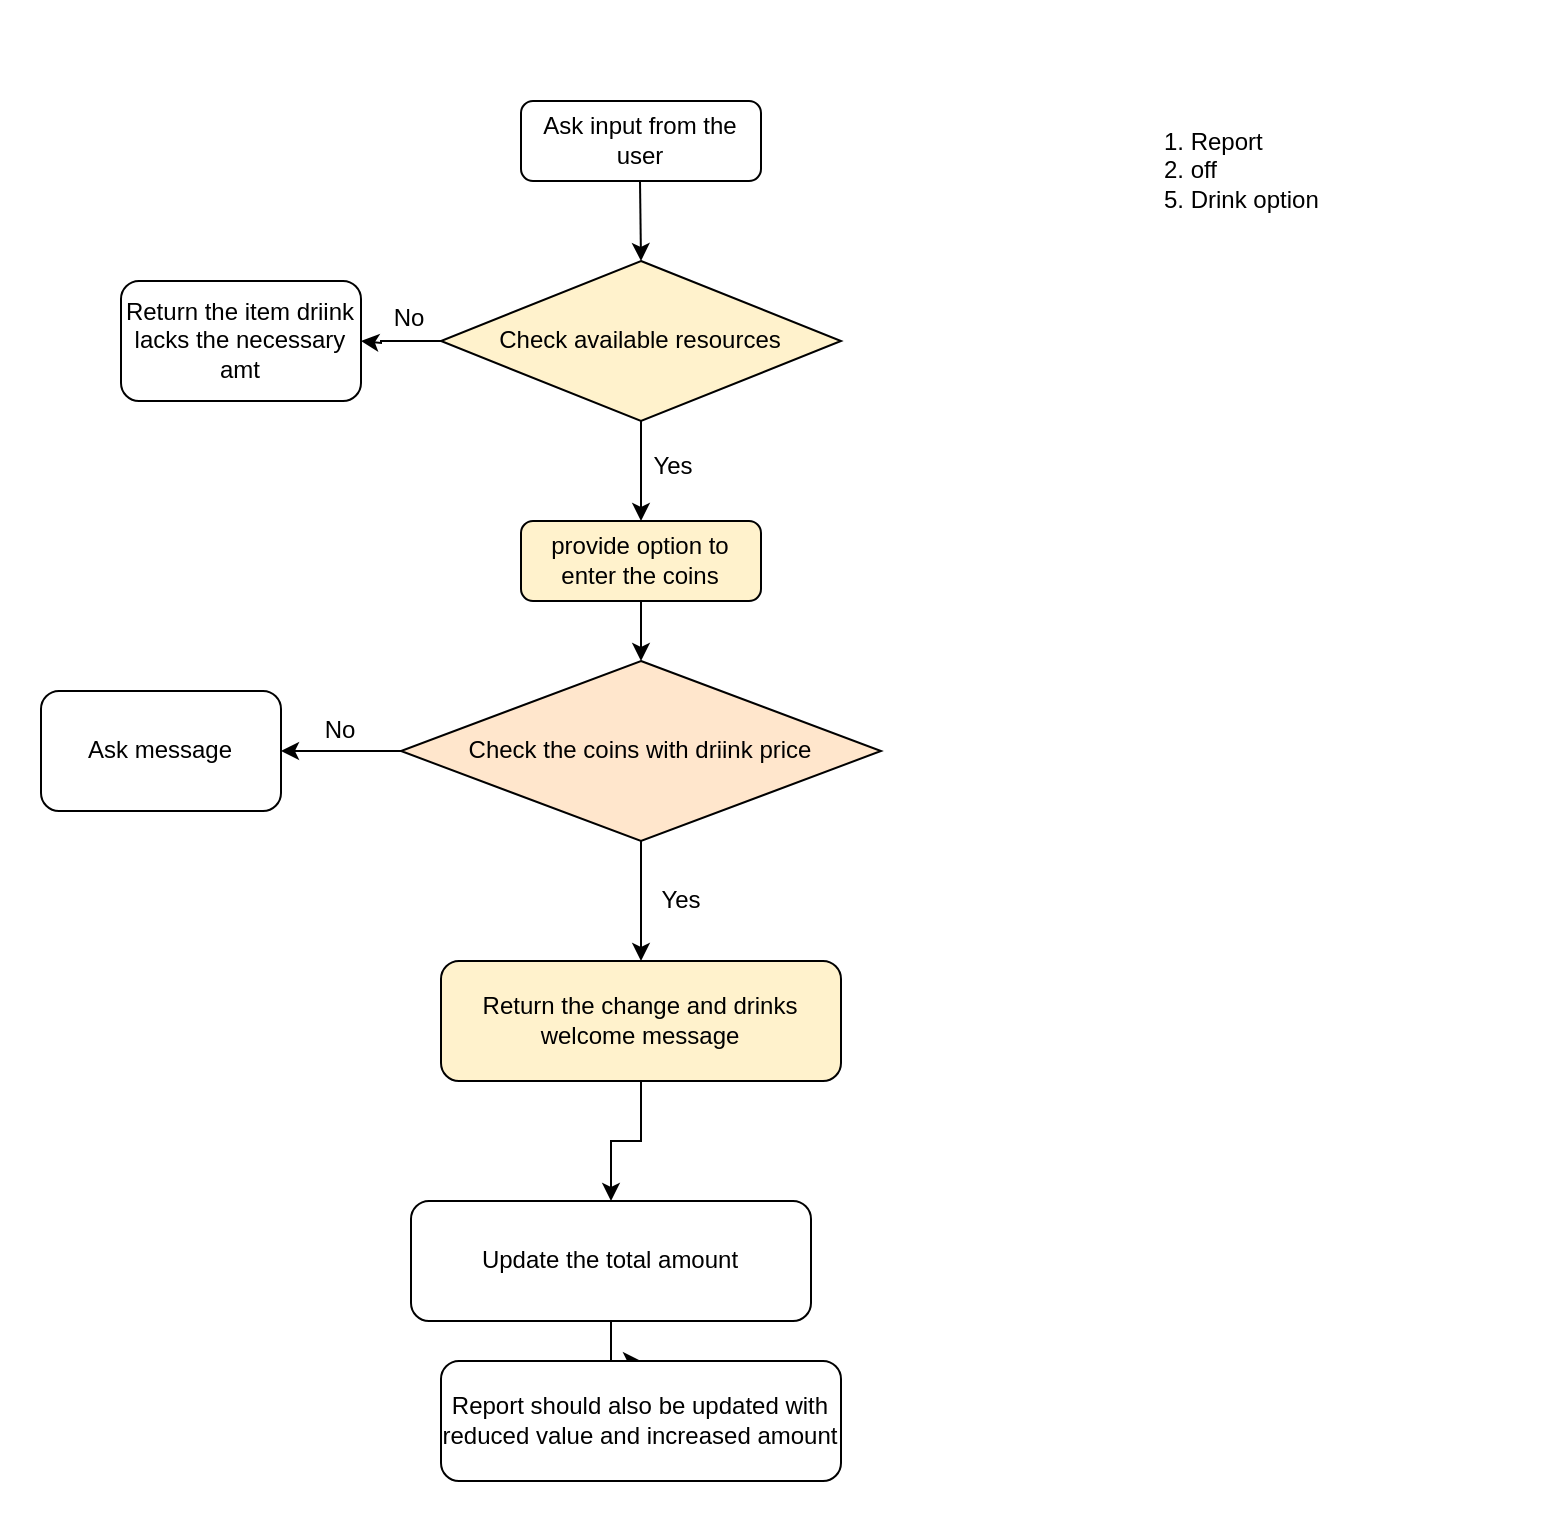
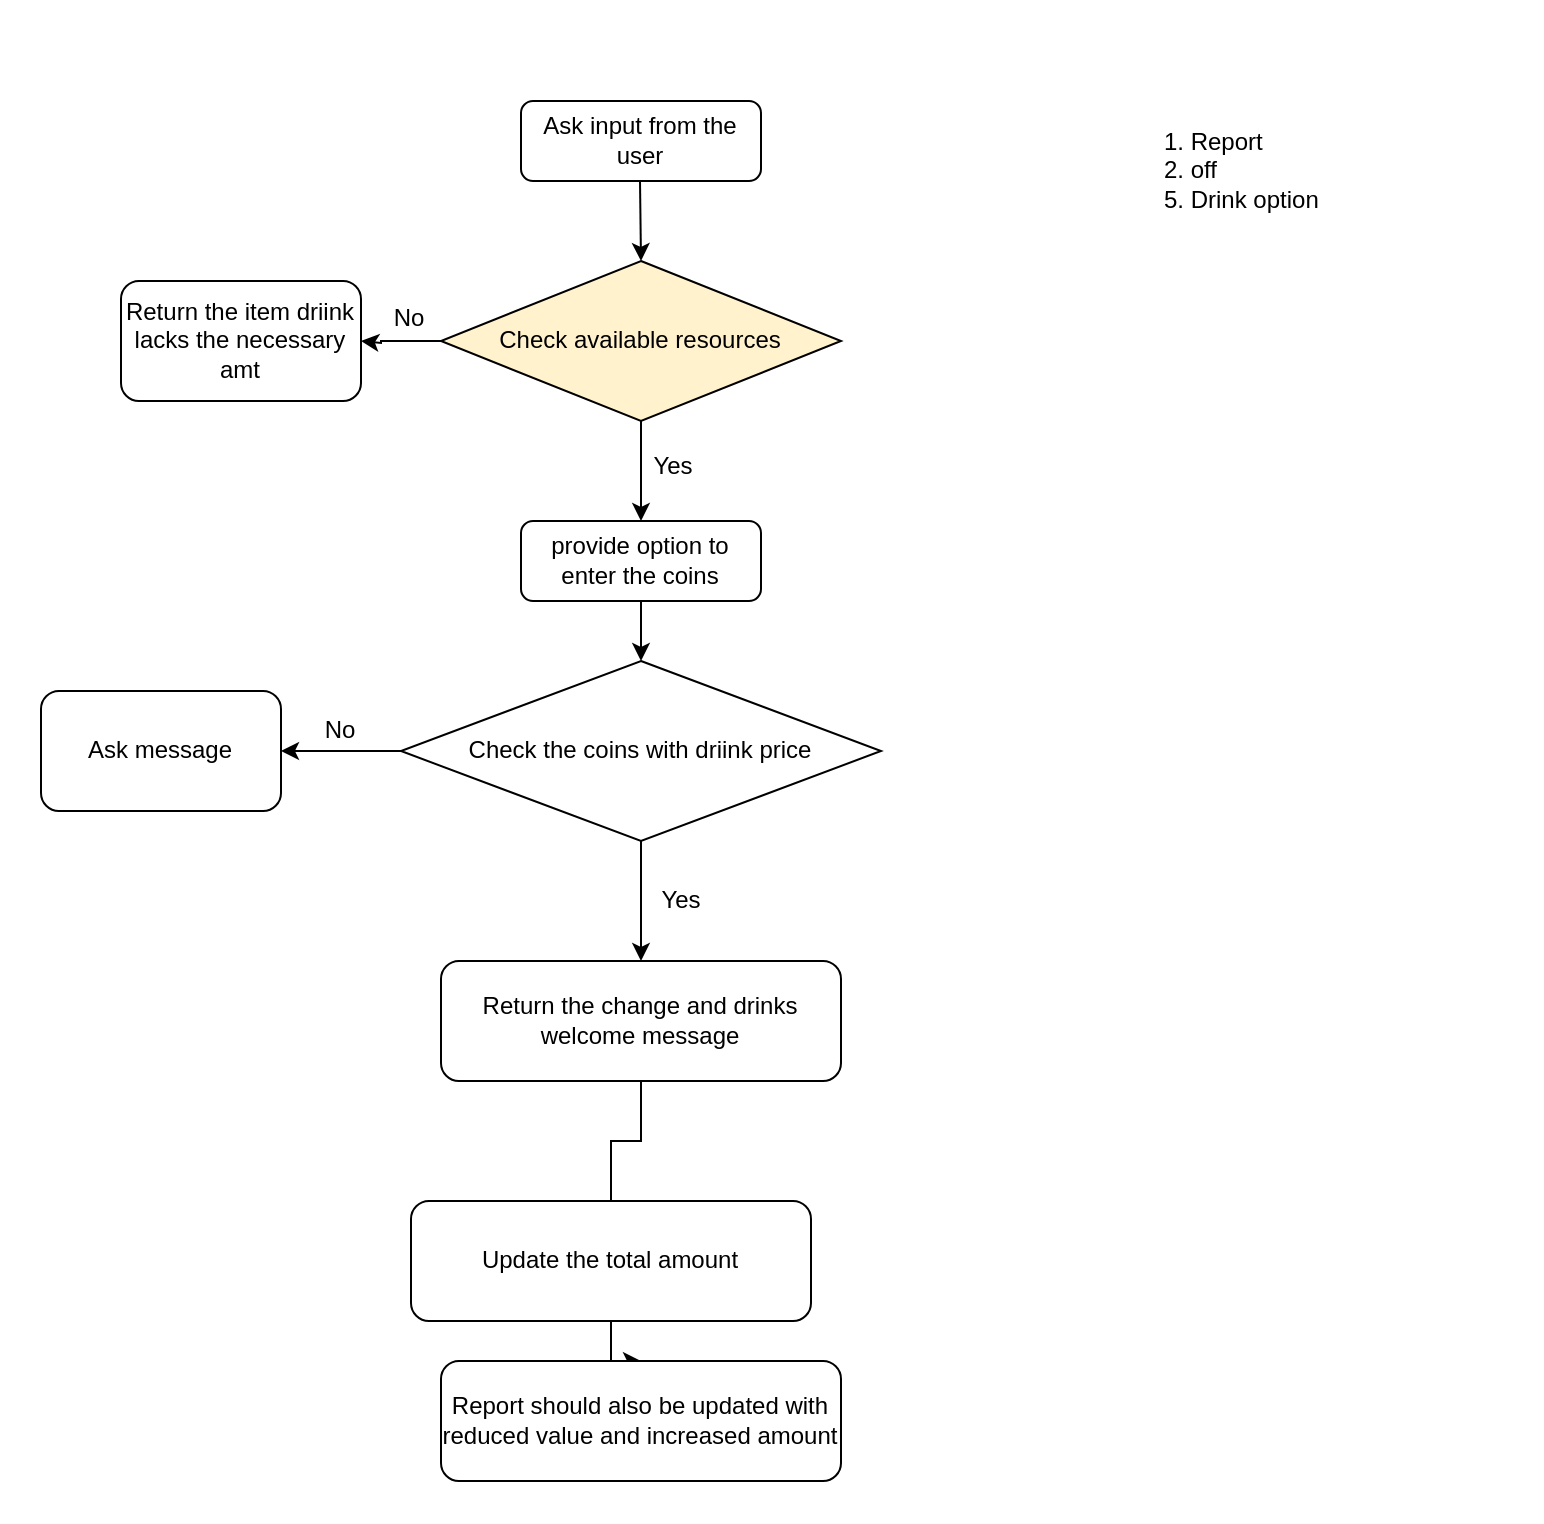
(641, 561) -> (641, 561)
(641, 751) -> (641, 751)
(641, 1021) -> (641, 1021)
(611, 1186) -> (611, 1191)
